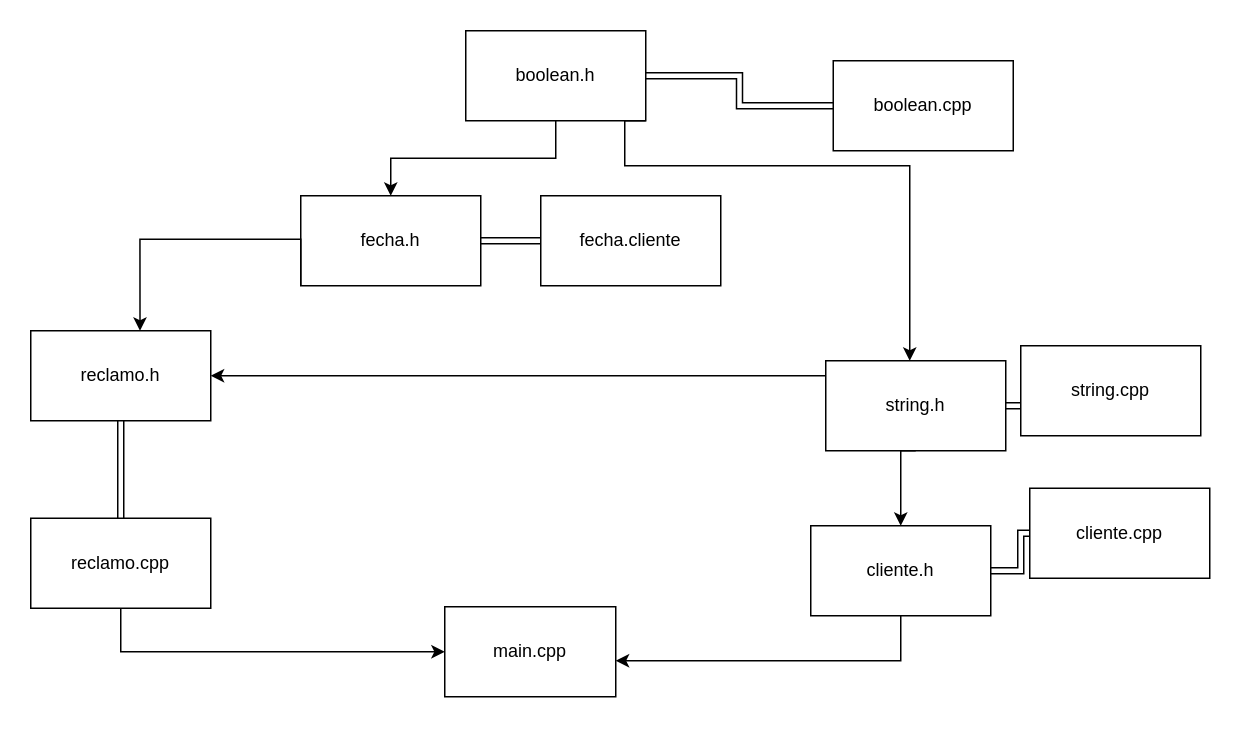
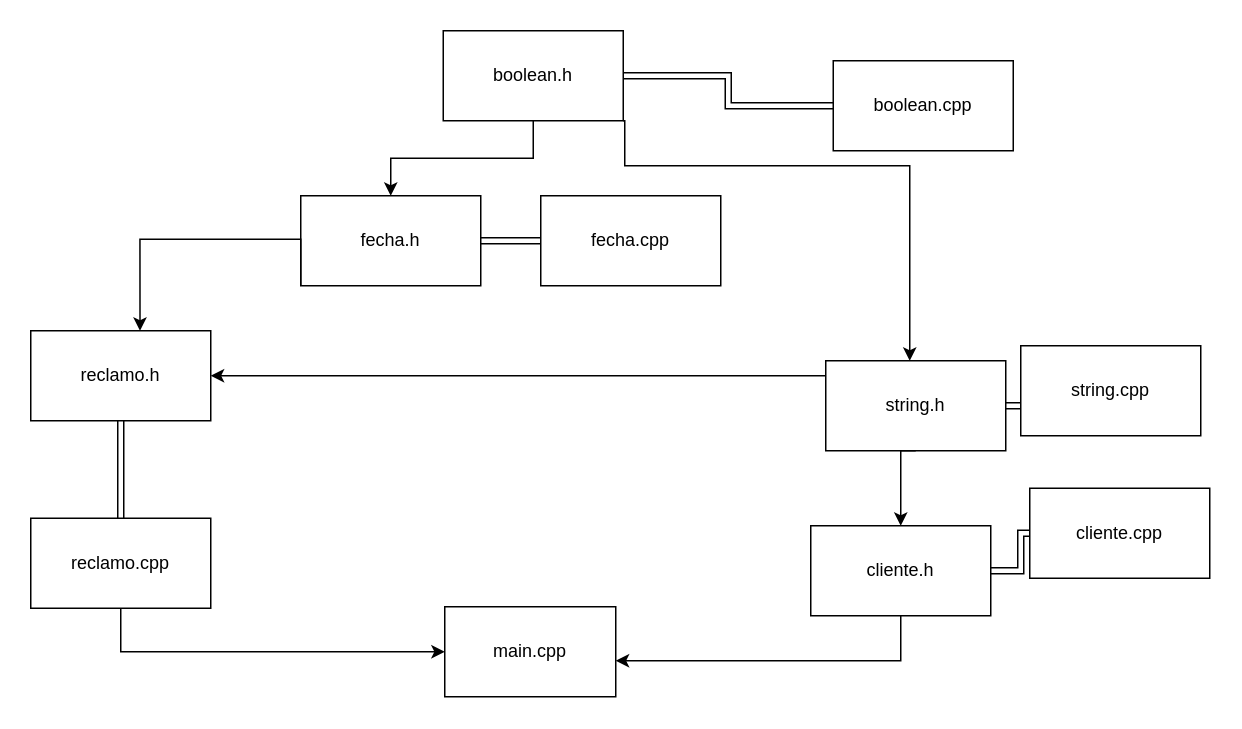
(556, 76) -> (533, 76)
(631, 241) -> (631, 241)
